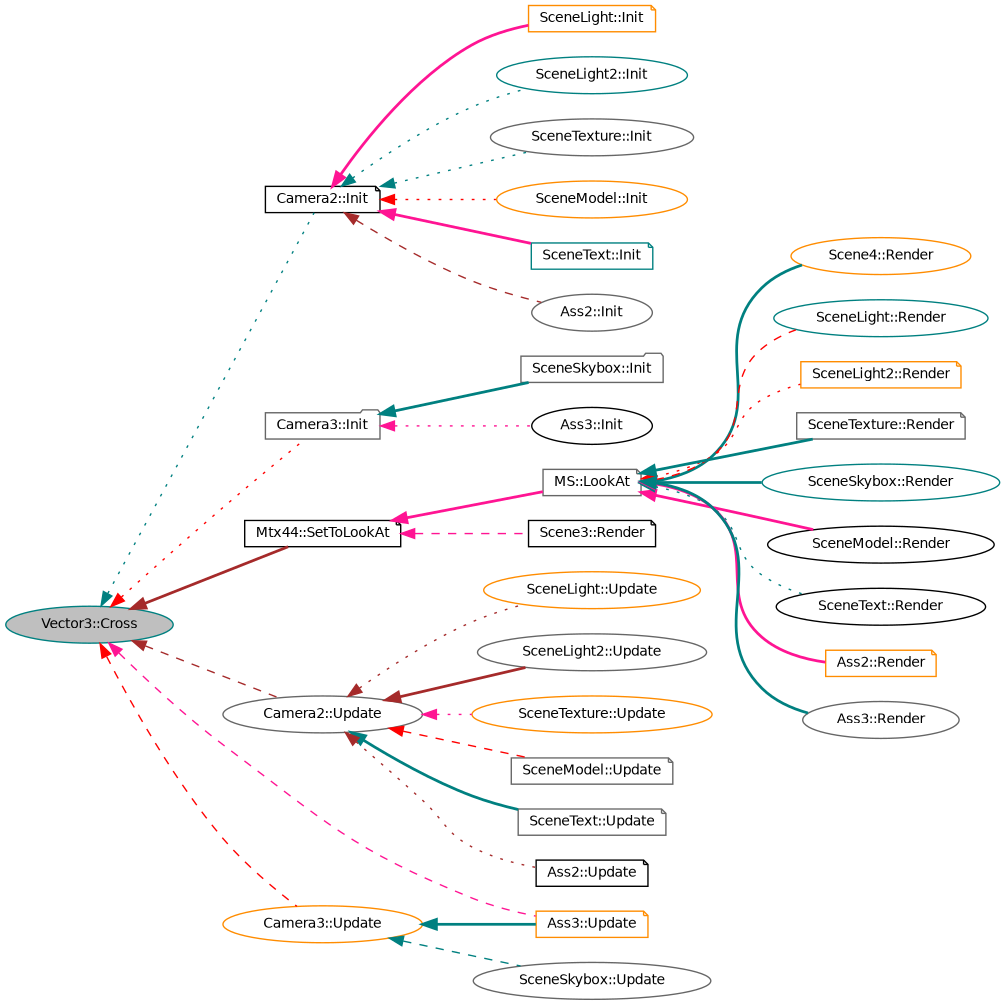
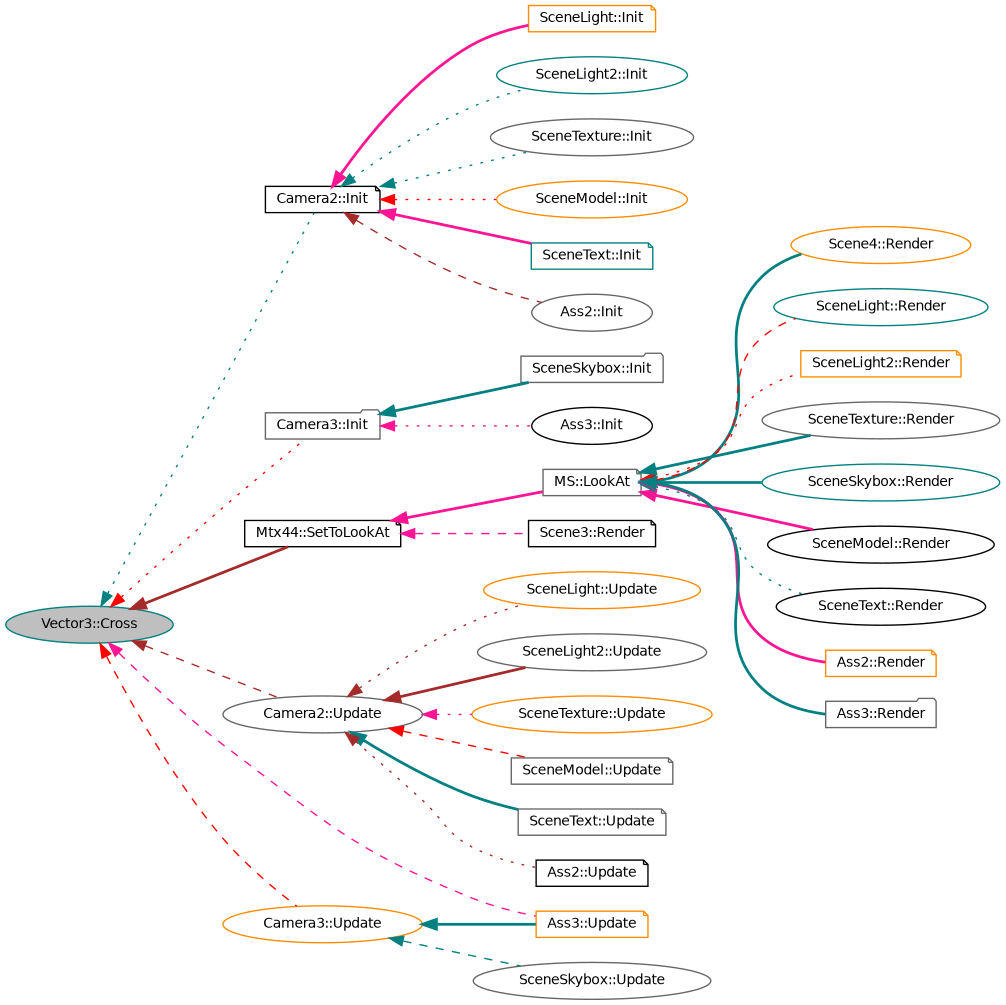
(881, 426) -> (881, 420)
(881, 720) -> (881, 714)
